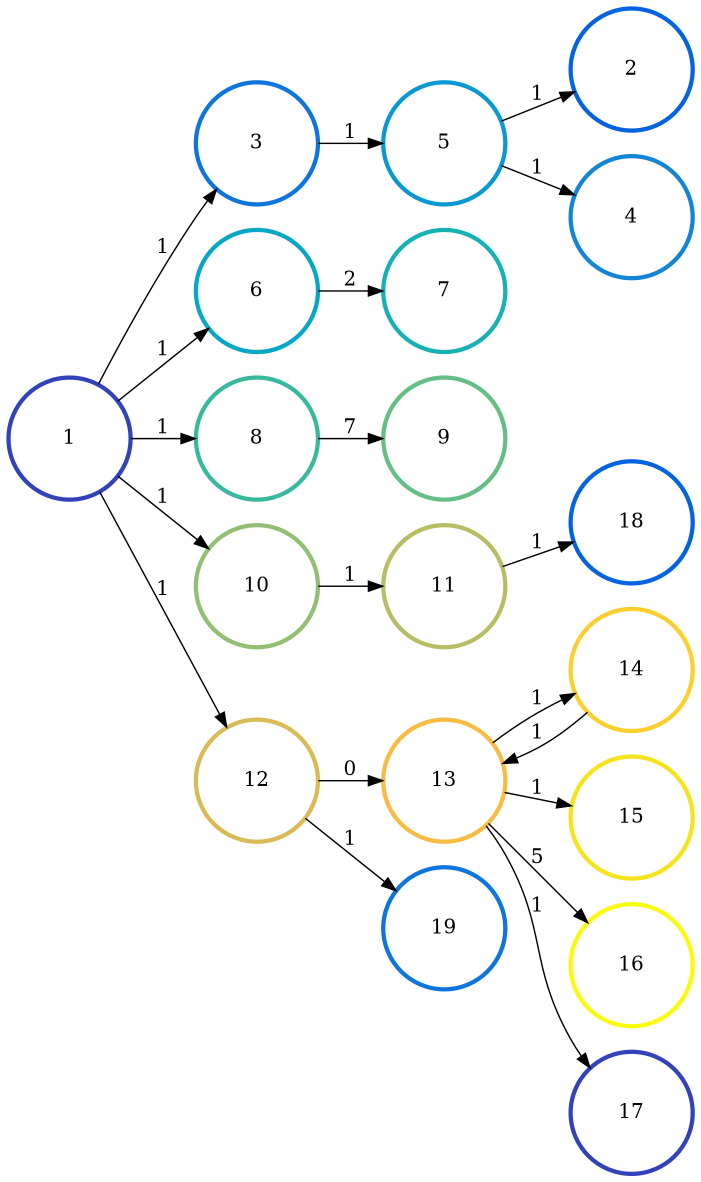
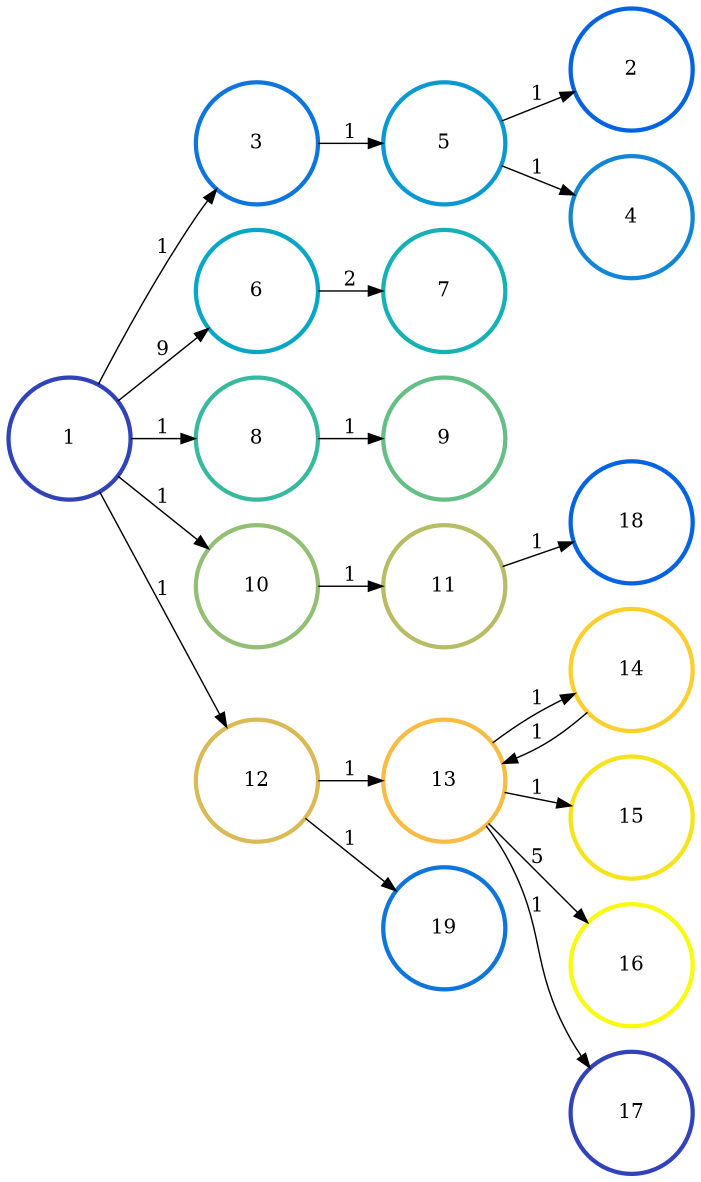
(163, 350) -> (163, 350)
(351, 428) -> (351, 428)
(351, 770) -> (351, 770)
